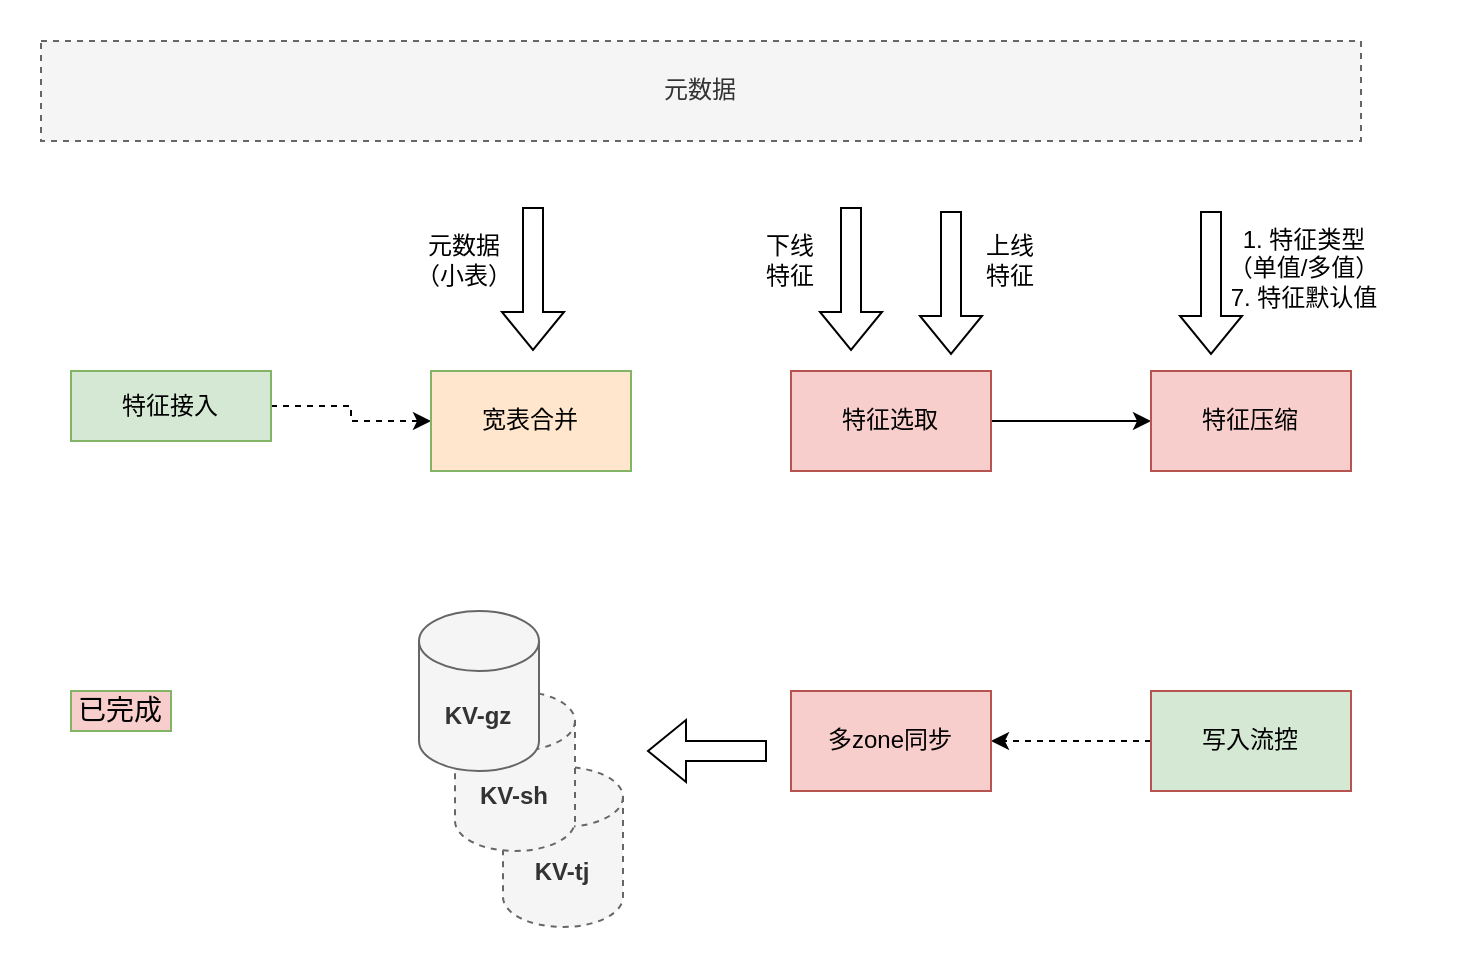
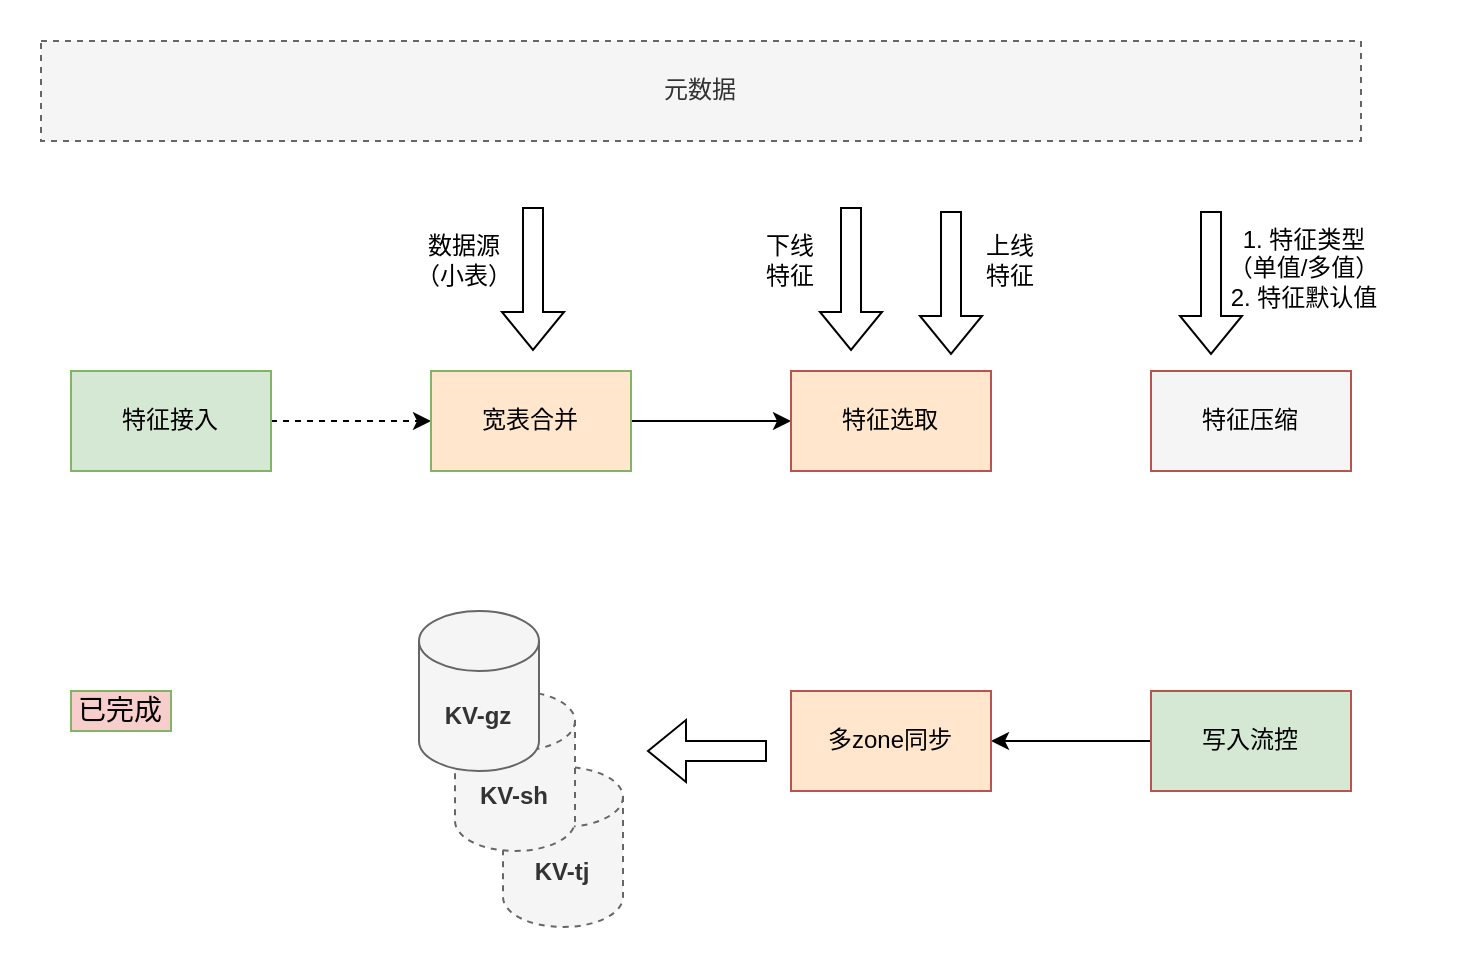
(465, 261) -> (465, 261)
(1305, 269) -> (1305, 269)
(171, 406) -> (171, 421)
none -> (704, 421)
(891, 421) -> (891, 421)
(1064, 421) -> none
(1251, 421) -> (1251, 421)
(891, 741) -> (891, 741)
(1077, 741) -> (1077, 741)
